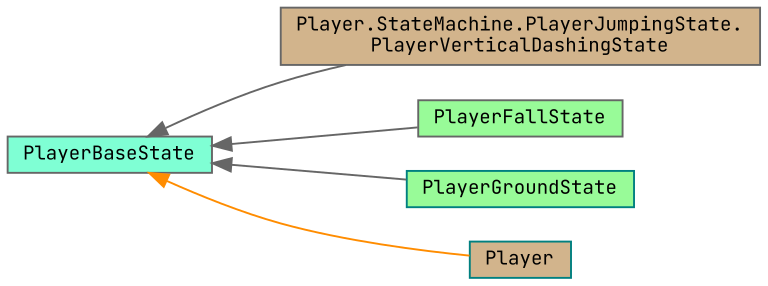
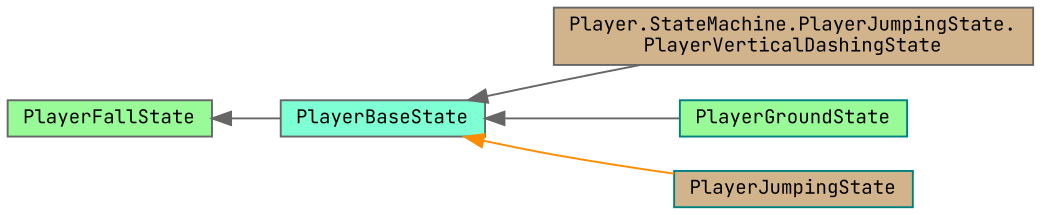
(325, 136) -> (256, 118)
(520, 260) -> (793, 189)
